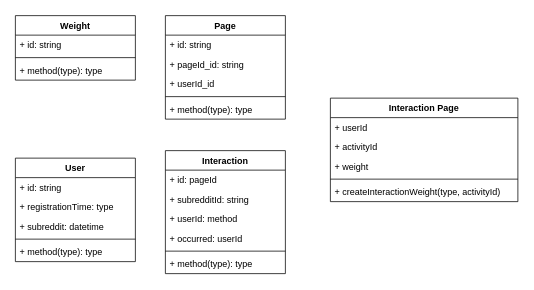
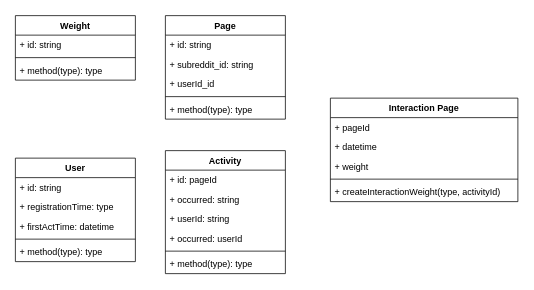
(212, 65) -> (218, 65)
(353, 128) -> (353, 128)
(361, 147) -> (357, 147)
(225, 161) -> (225, 161)
(217, 200) -> (210, 200)
(206, 219) -> (205, 219)
(67, 227) -> (73, 227)
